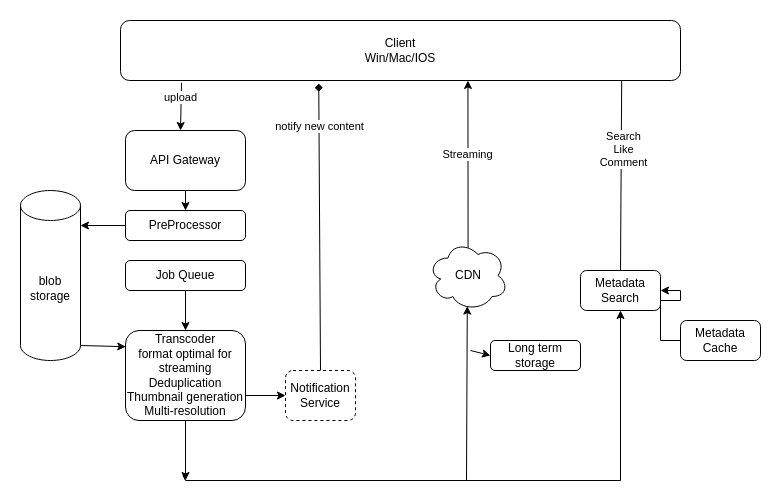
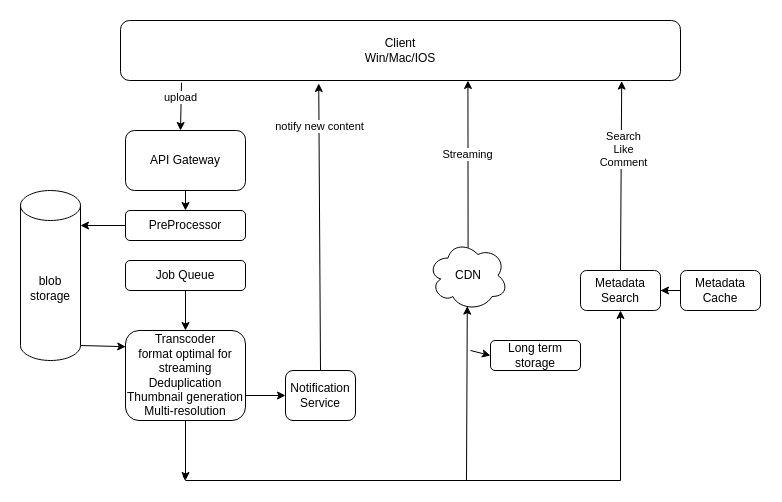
(622, 86) -> (622, 89)
(319, 92) -> (319, 92)
(721, 341) -> (721, 291)
(321, 396) -> (321, 396)
